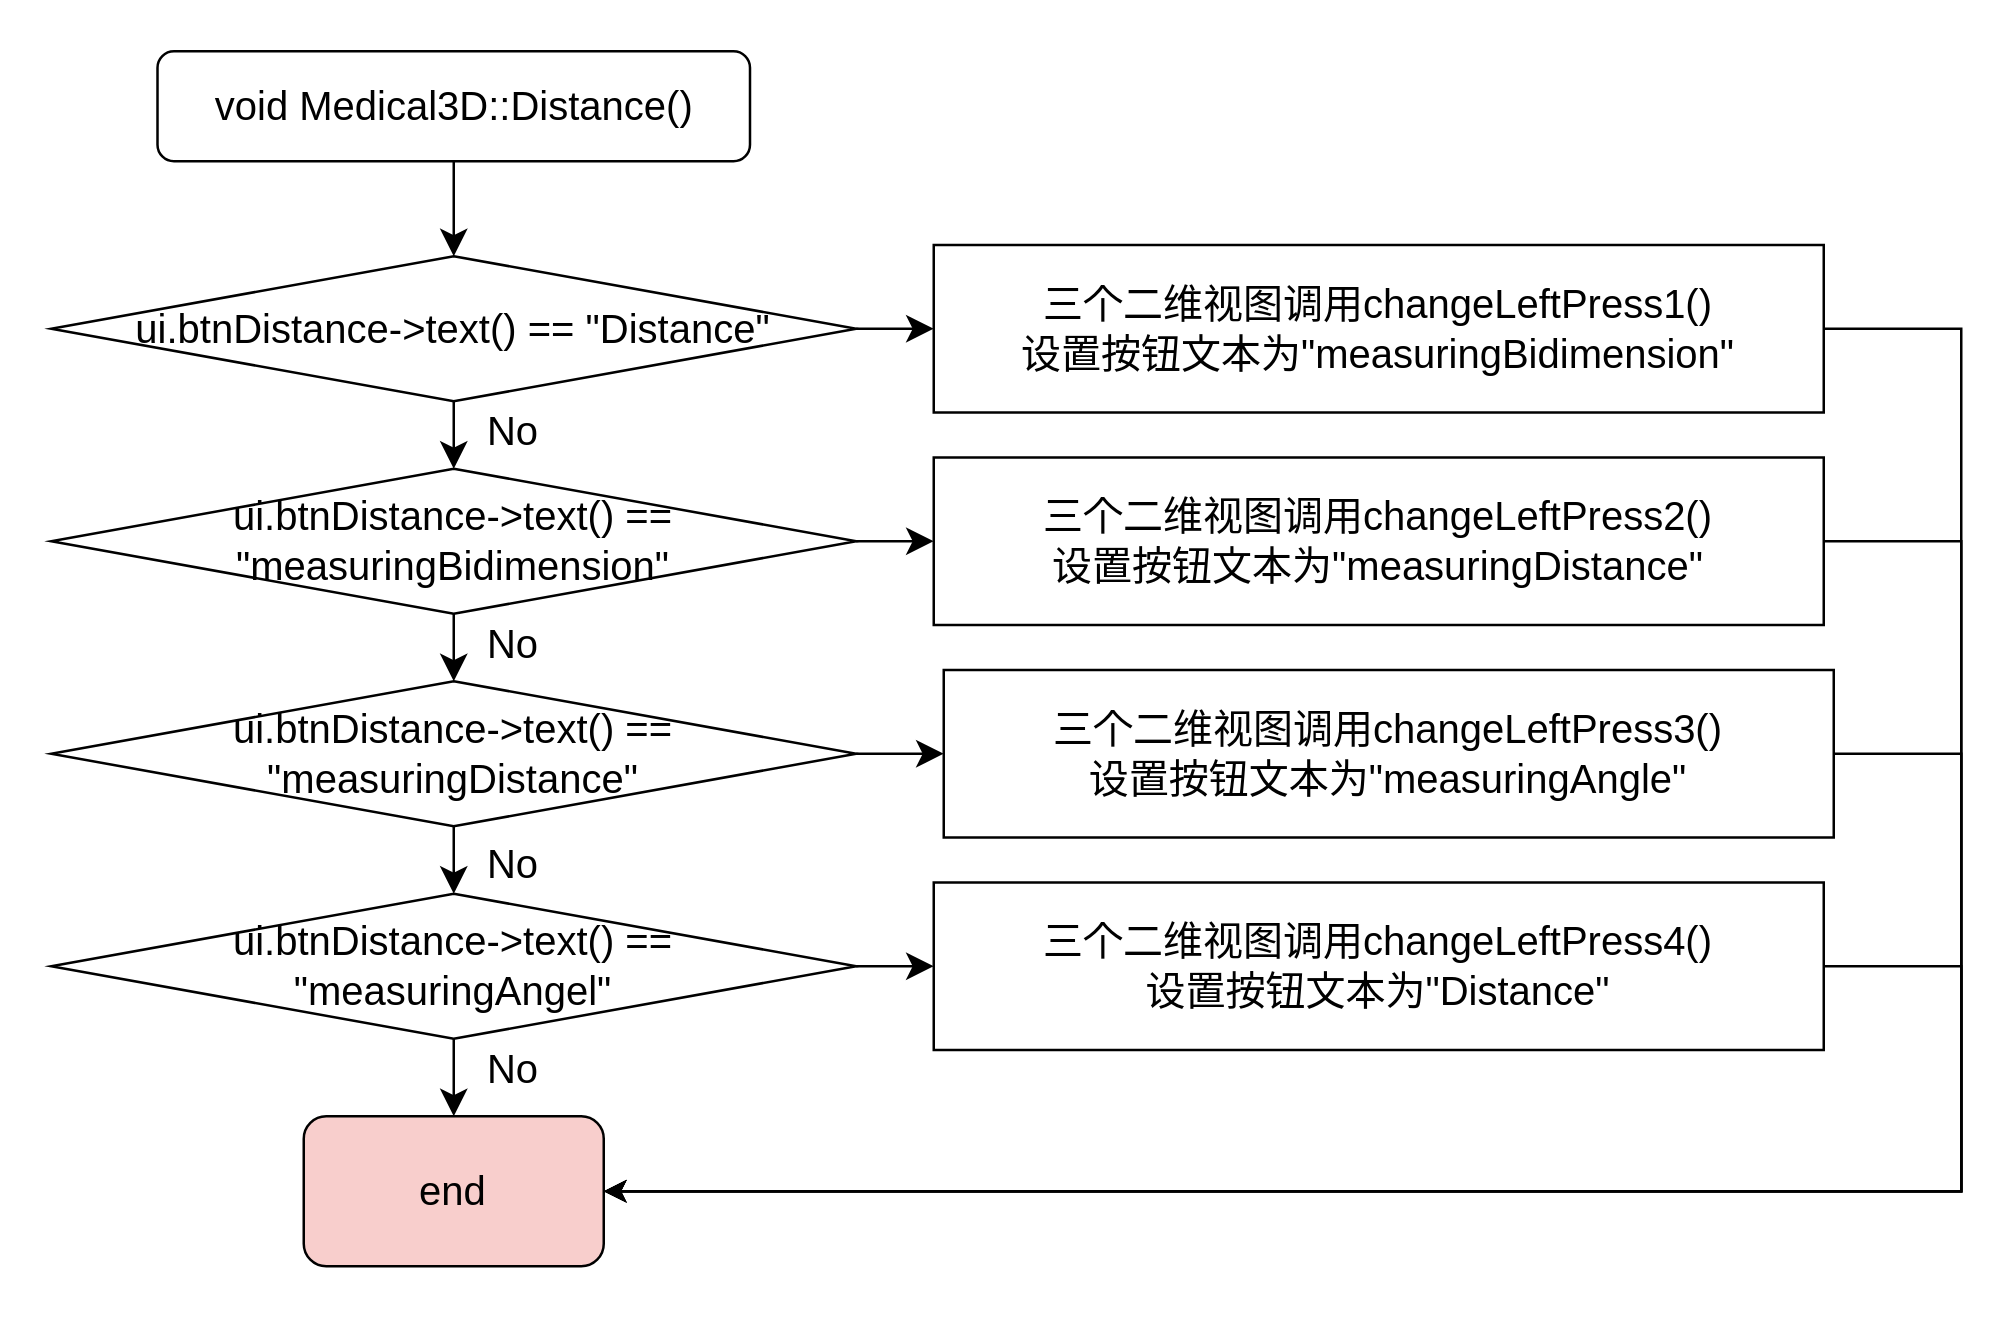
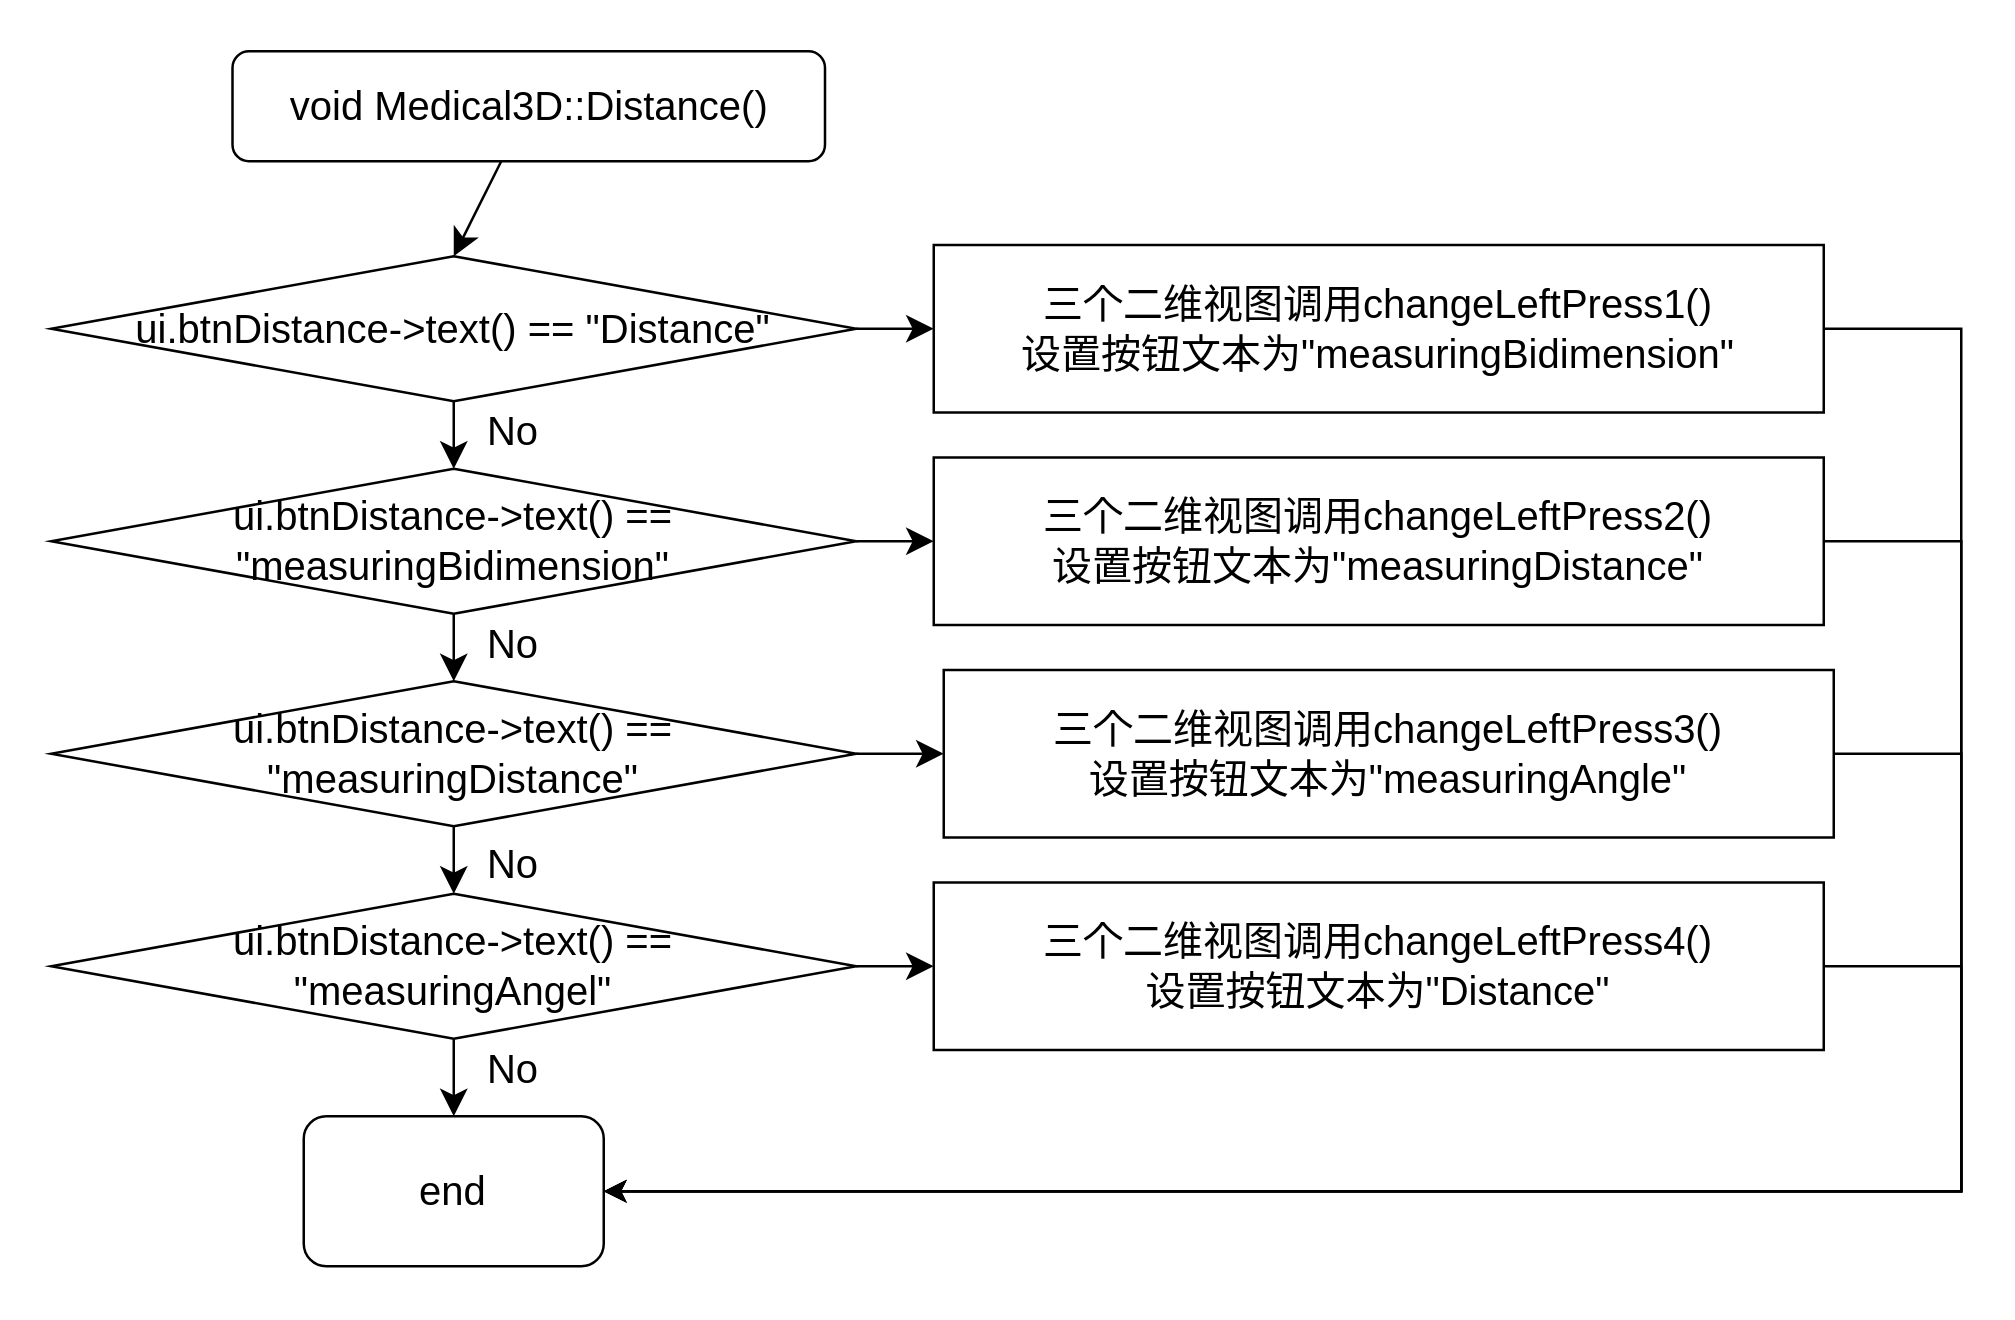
(454, 106) -> (529, 106)
(454, 1191) -> (454, 1191)
